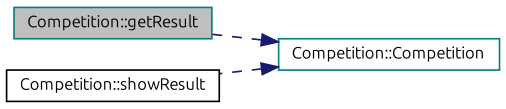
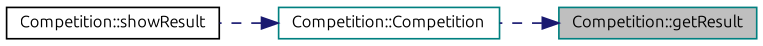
(237, 37) -> (521, 23)
